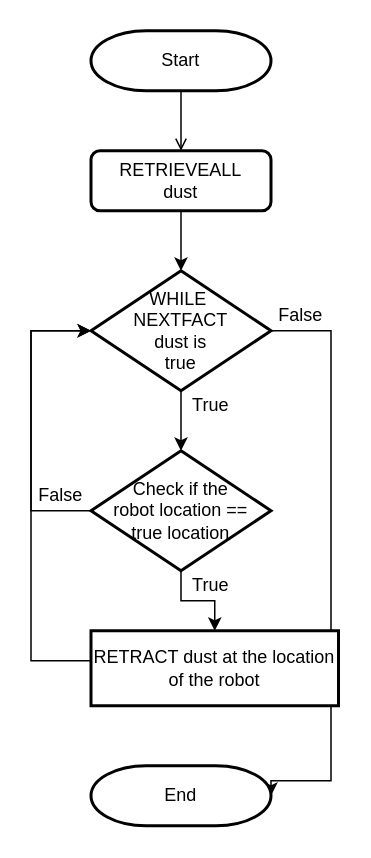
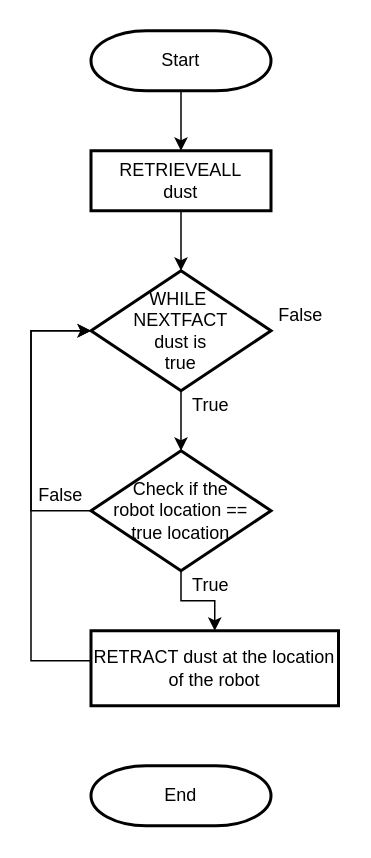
(181, 141) -> (181, 139)
(181, 181) -> (181, 181)
(331, 450) -> none
